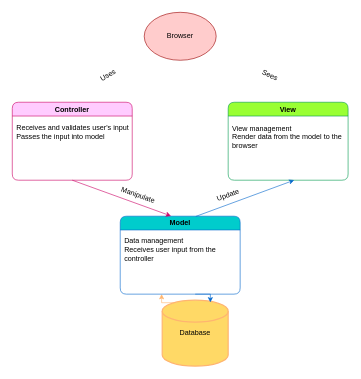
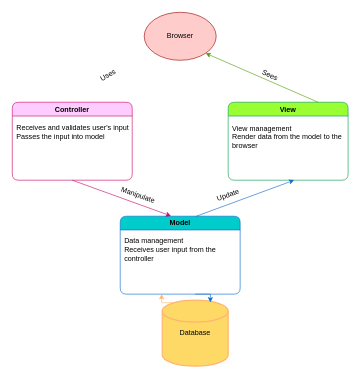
none -> (264, 79)
